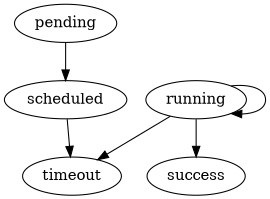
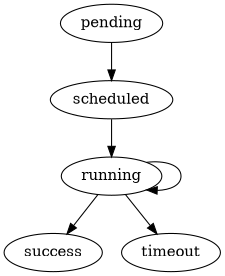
(68, 133) -> (112, 133)
